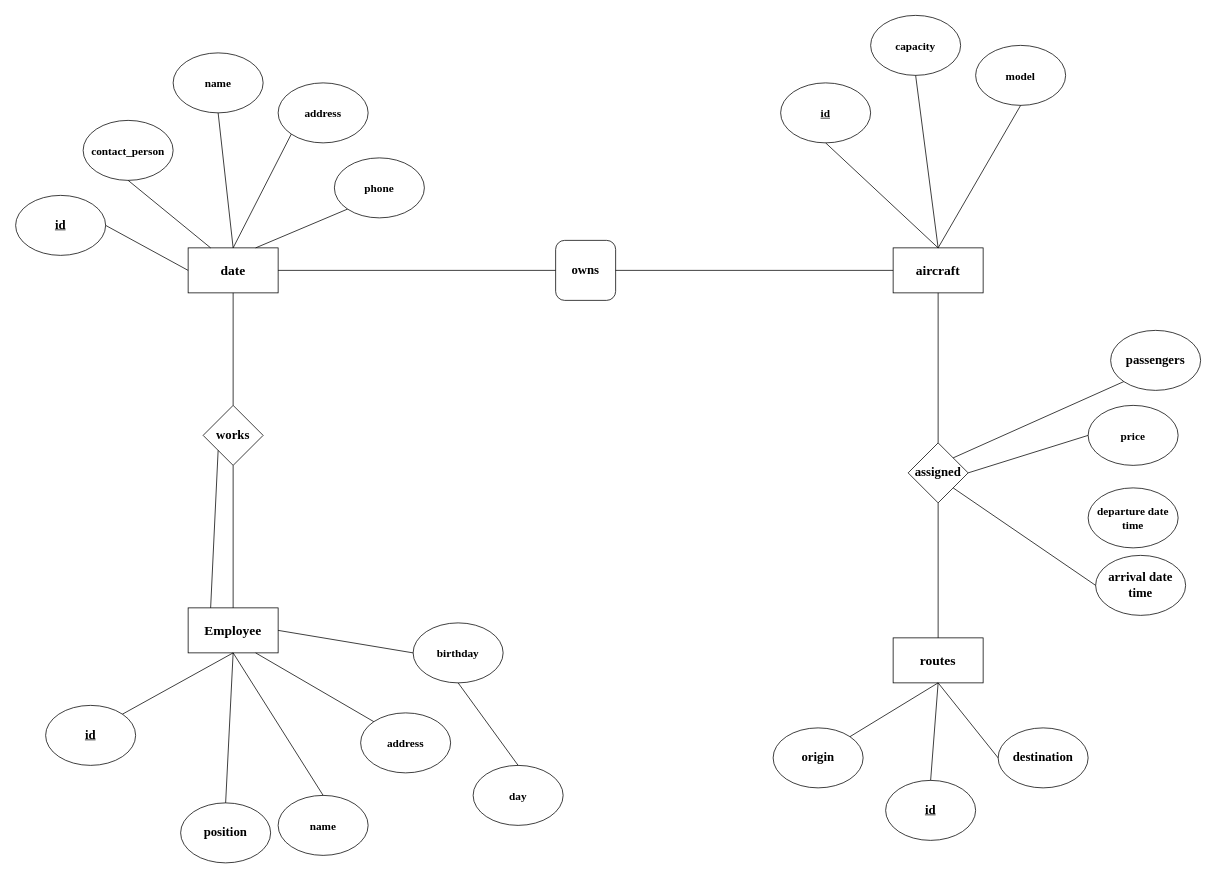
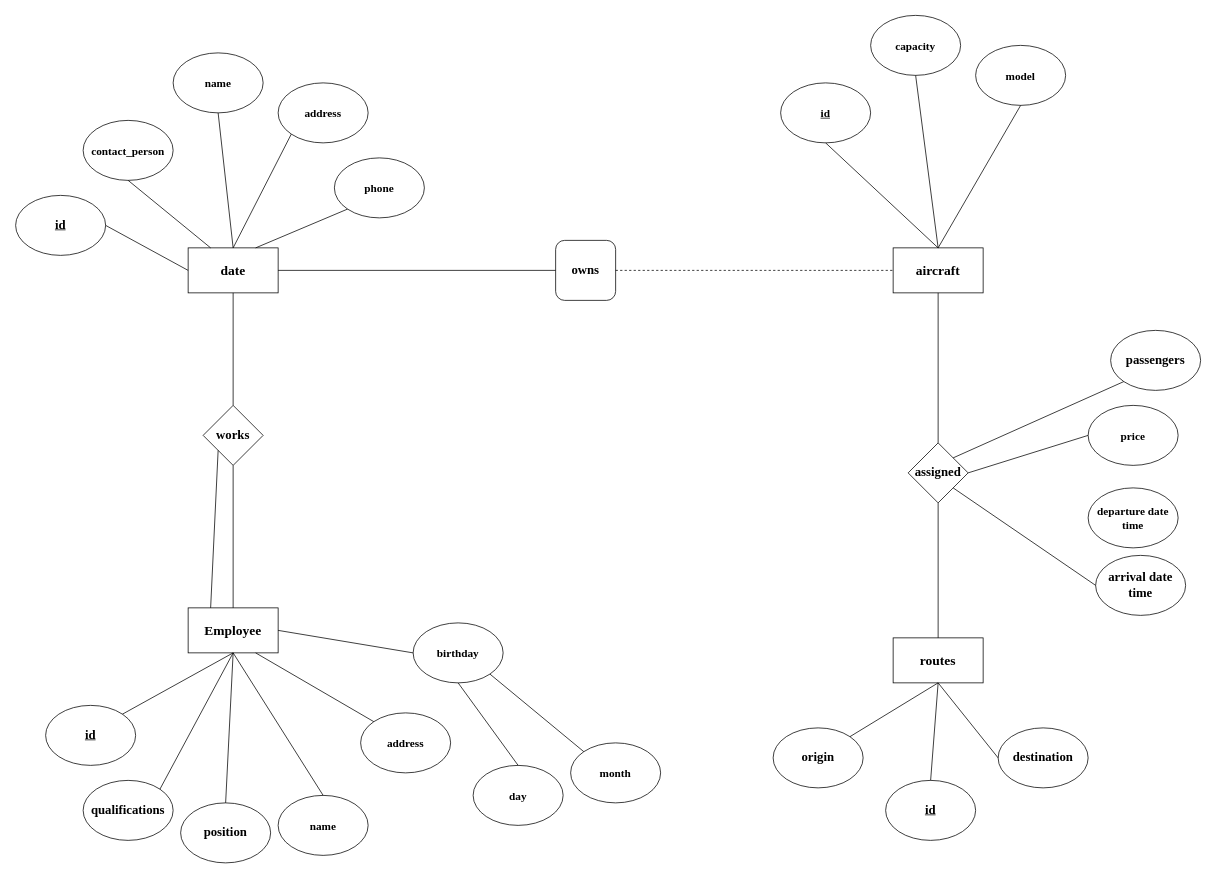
(754, 270) -> (754, 270)
none -> (537, 713)
none -> (195, 724)
none -> (615, 773)
none -> (128, 810)
